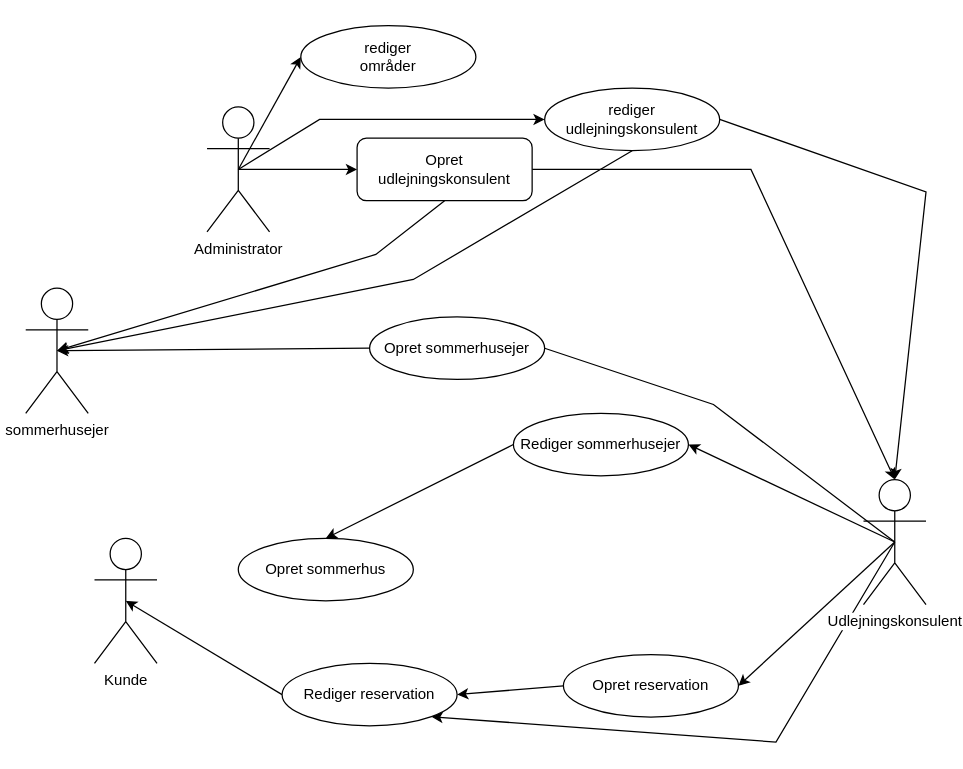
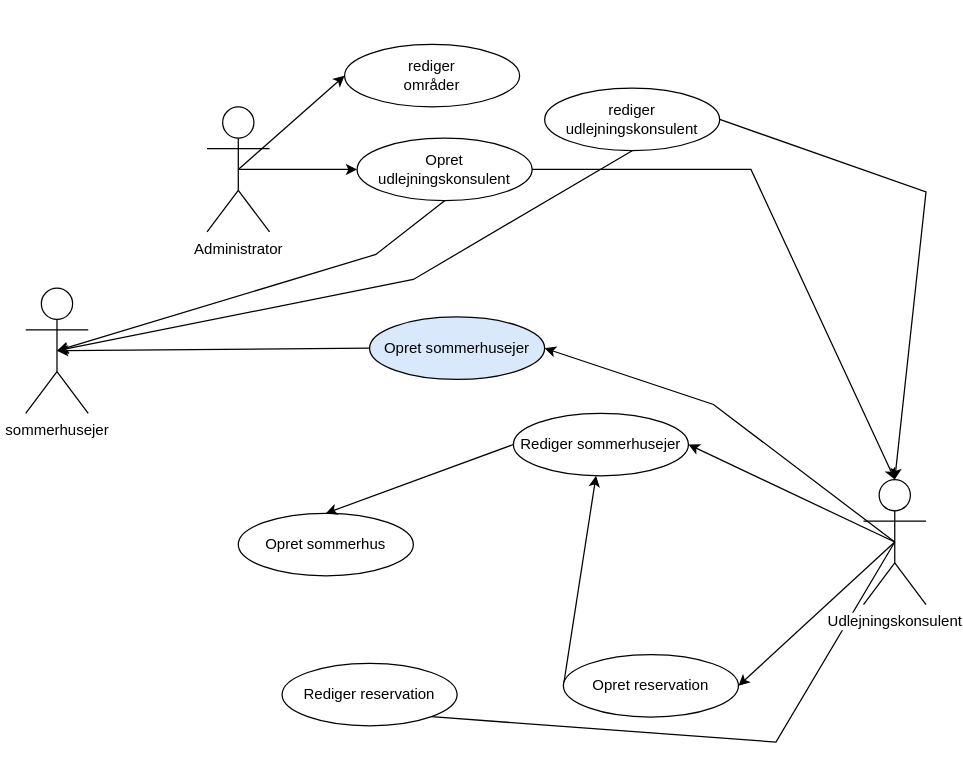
(388, 57) -> (432, 76)
(400, 119) -> none
(444, 169) -> (444, 169)
(457, 348) -> (457, 348)
(550, 350) -> (553, 351)
(326, 569) -> (326, 544)
(126, 601) -> none
(207, 650) -> none
(514, 690) -> (579, 585)
(441, 717) -> (437, 717)
